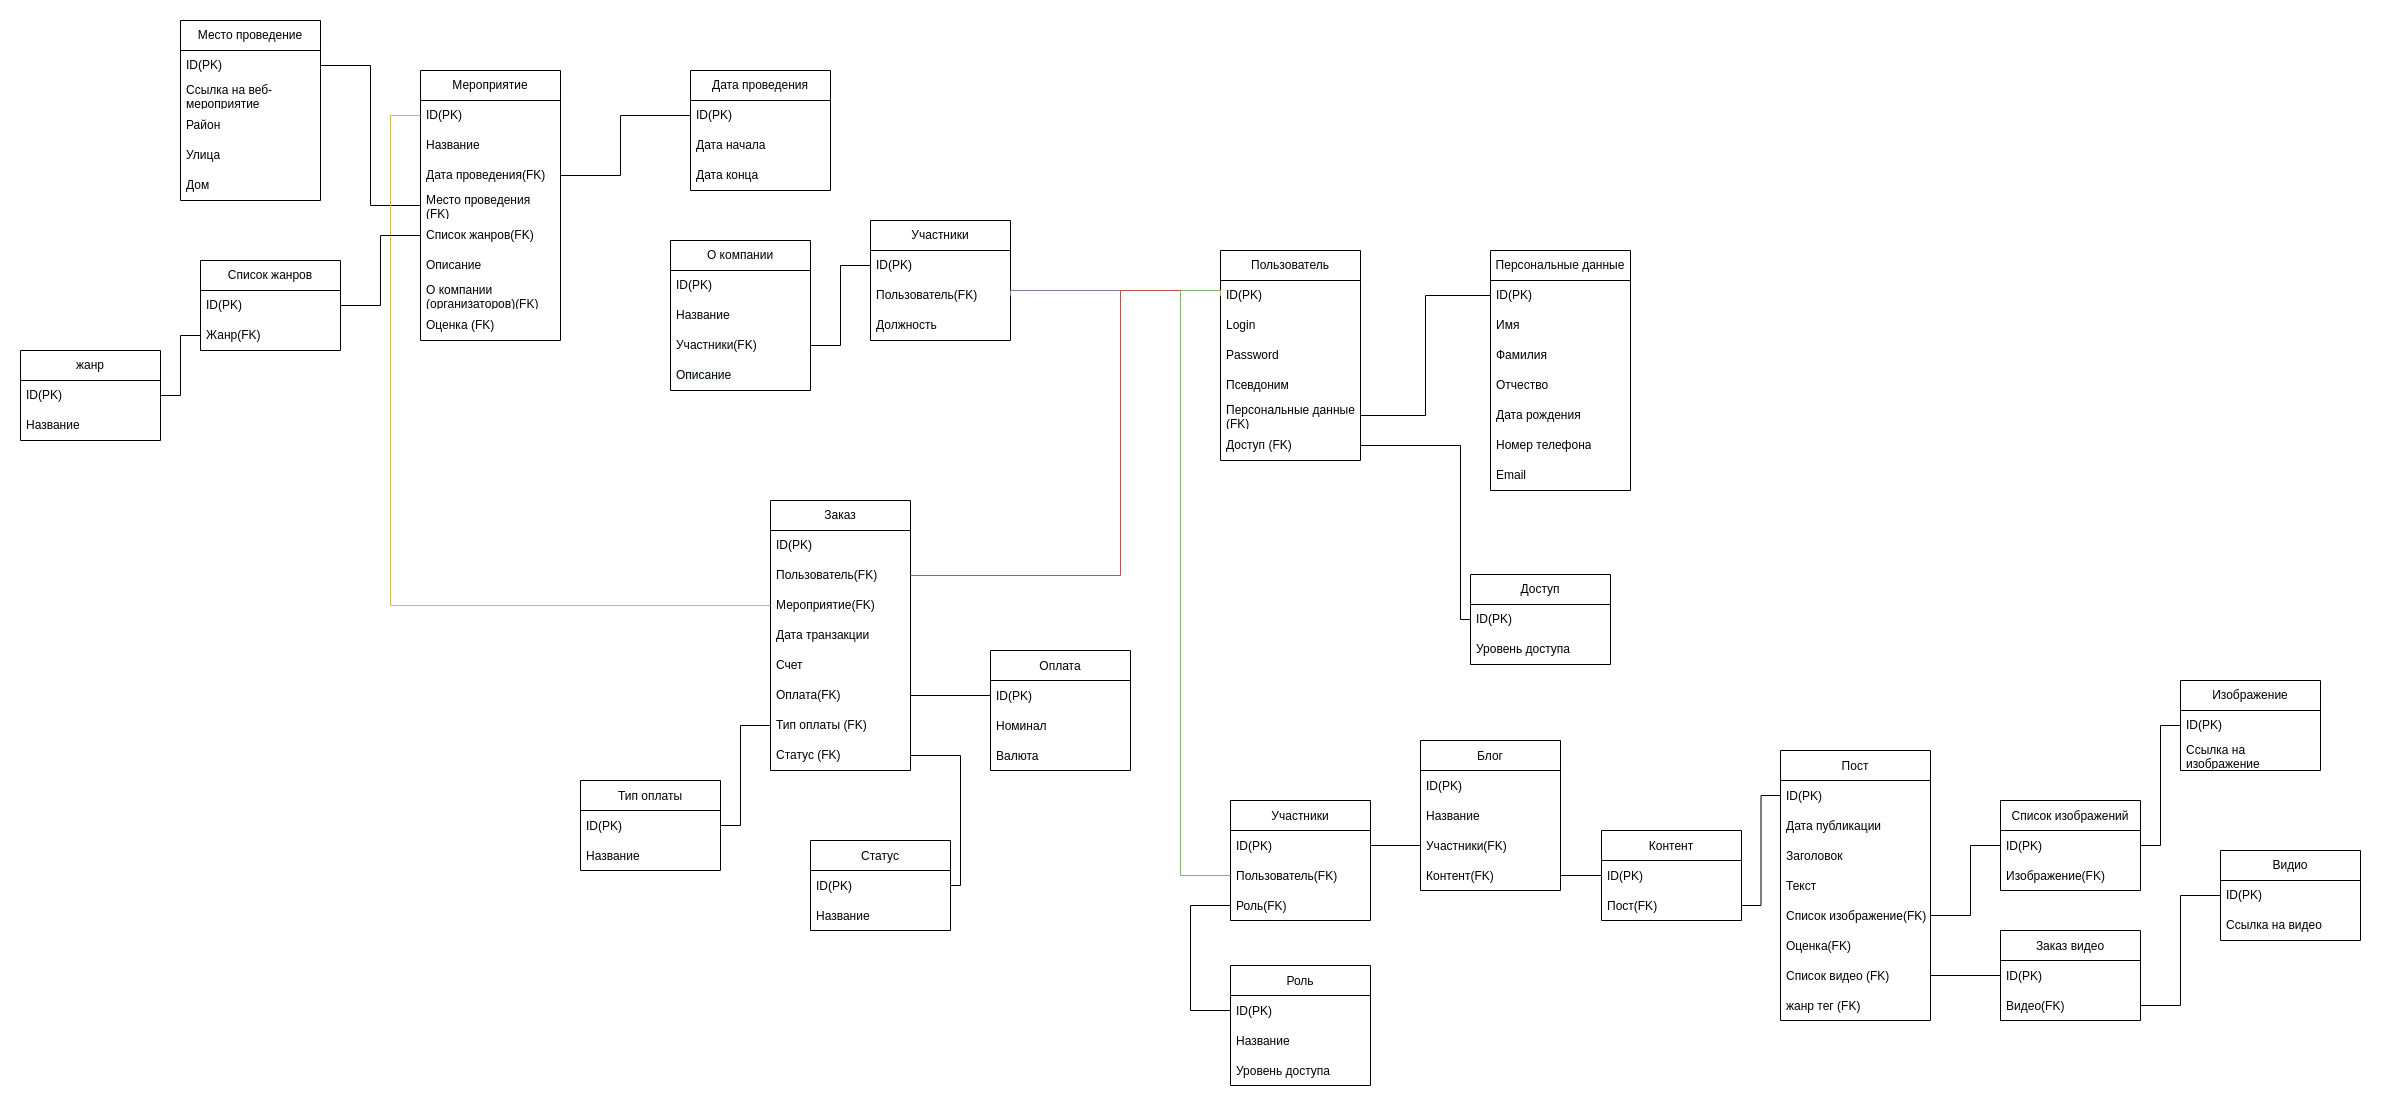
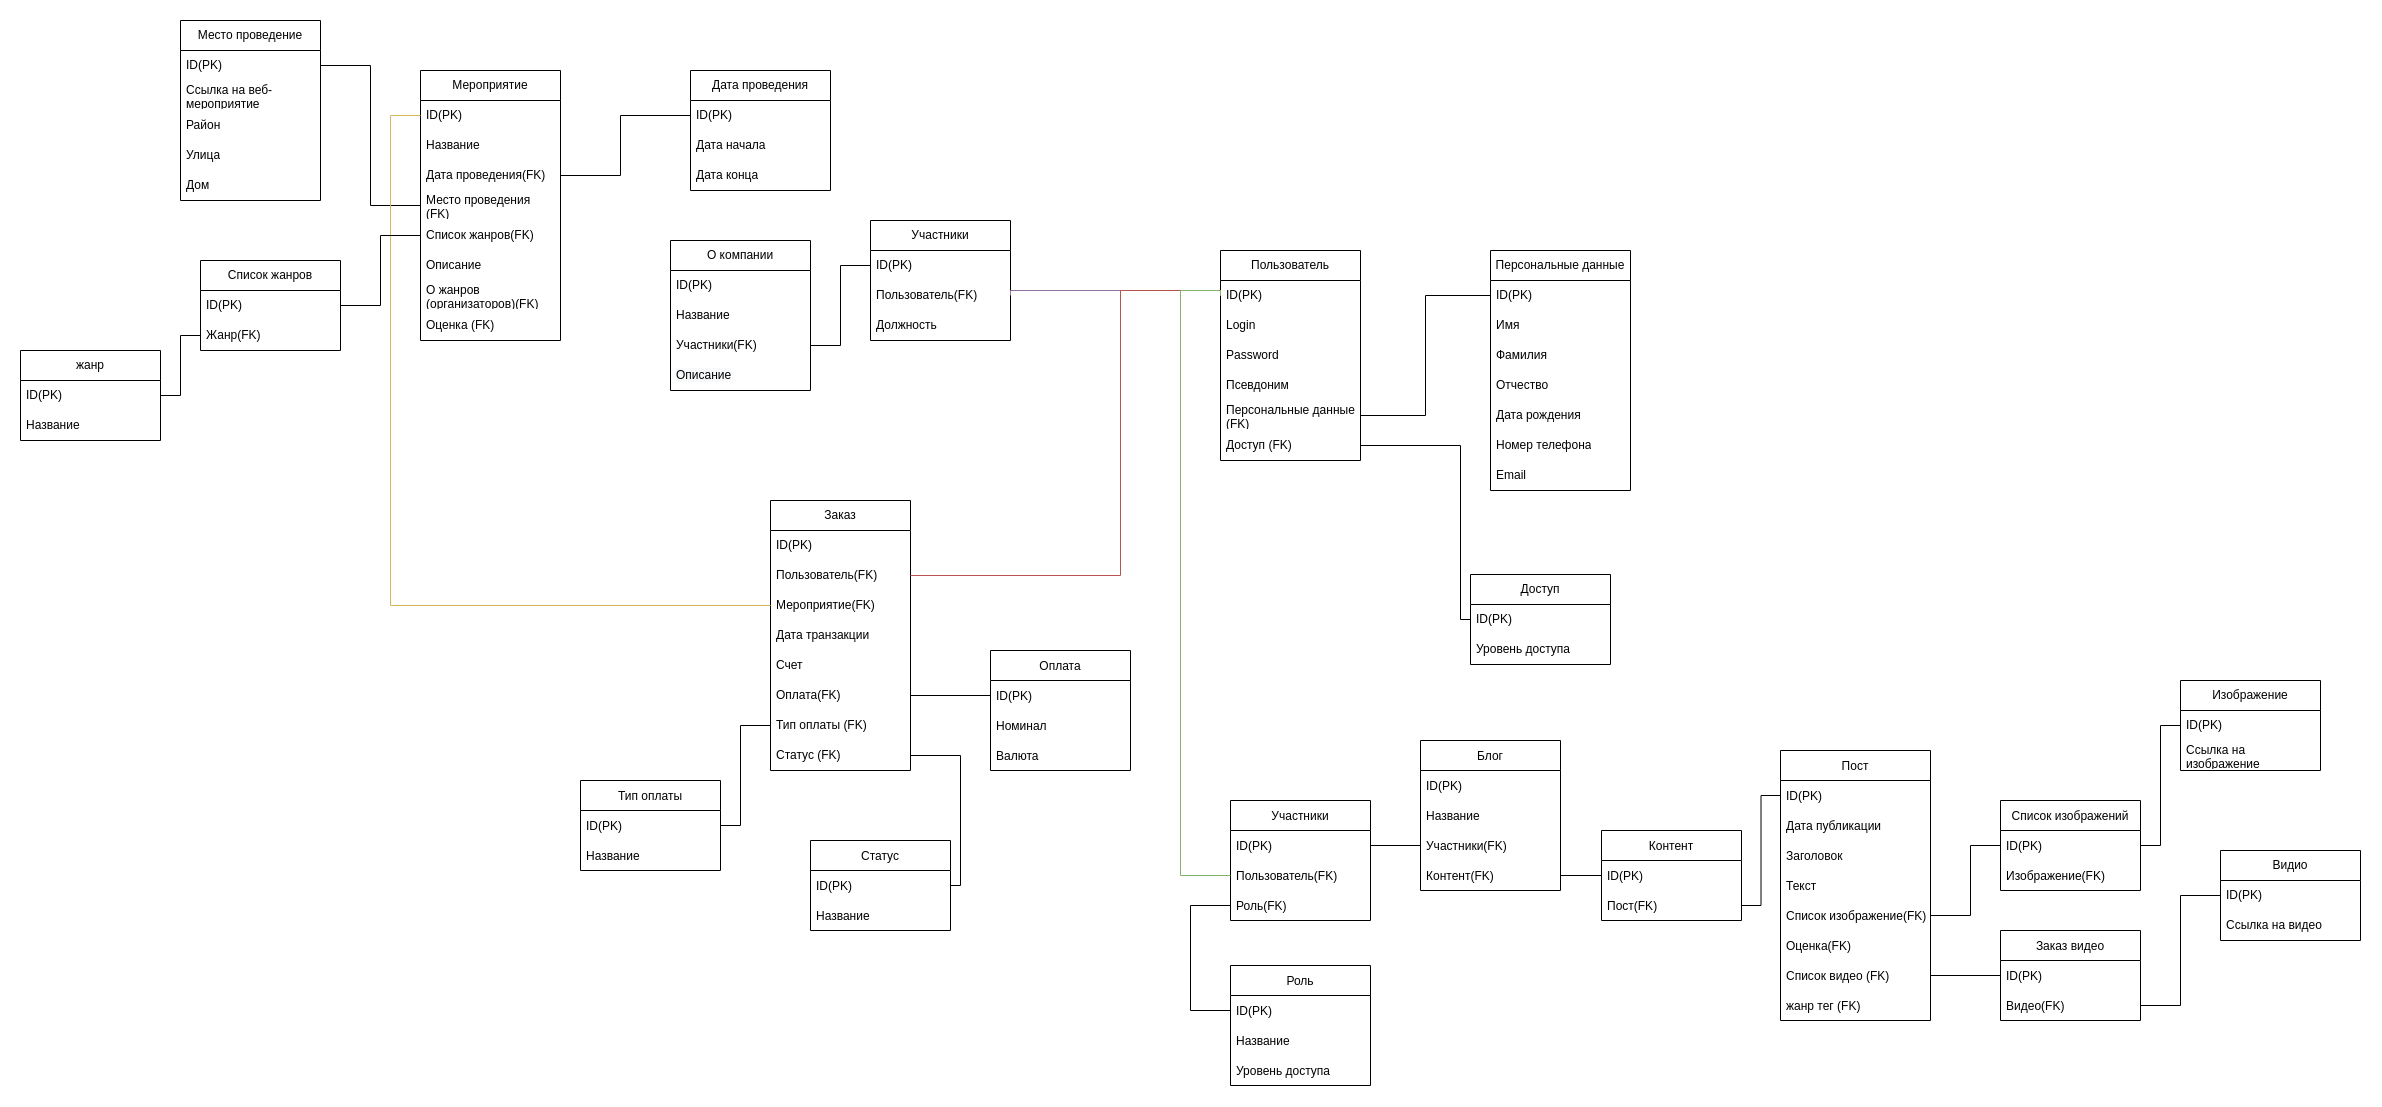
(492, 296) -> (492, 296)
